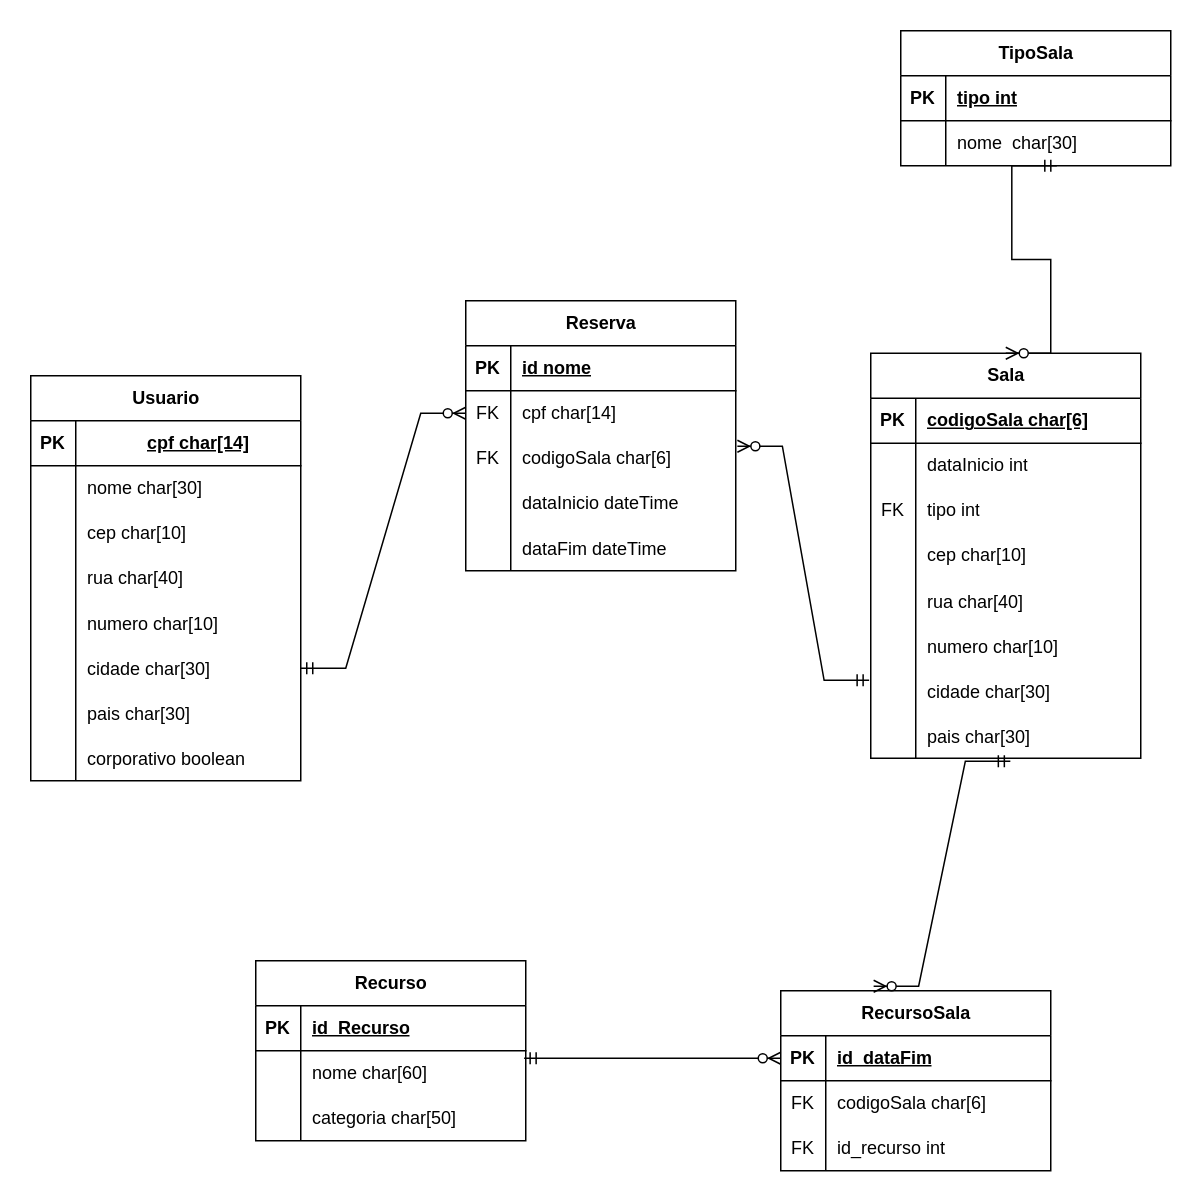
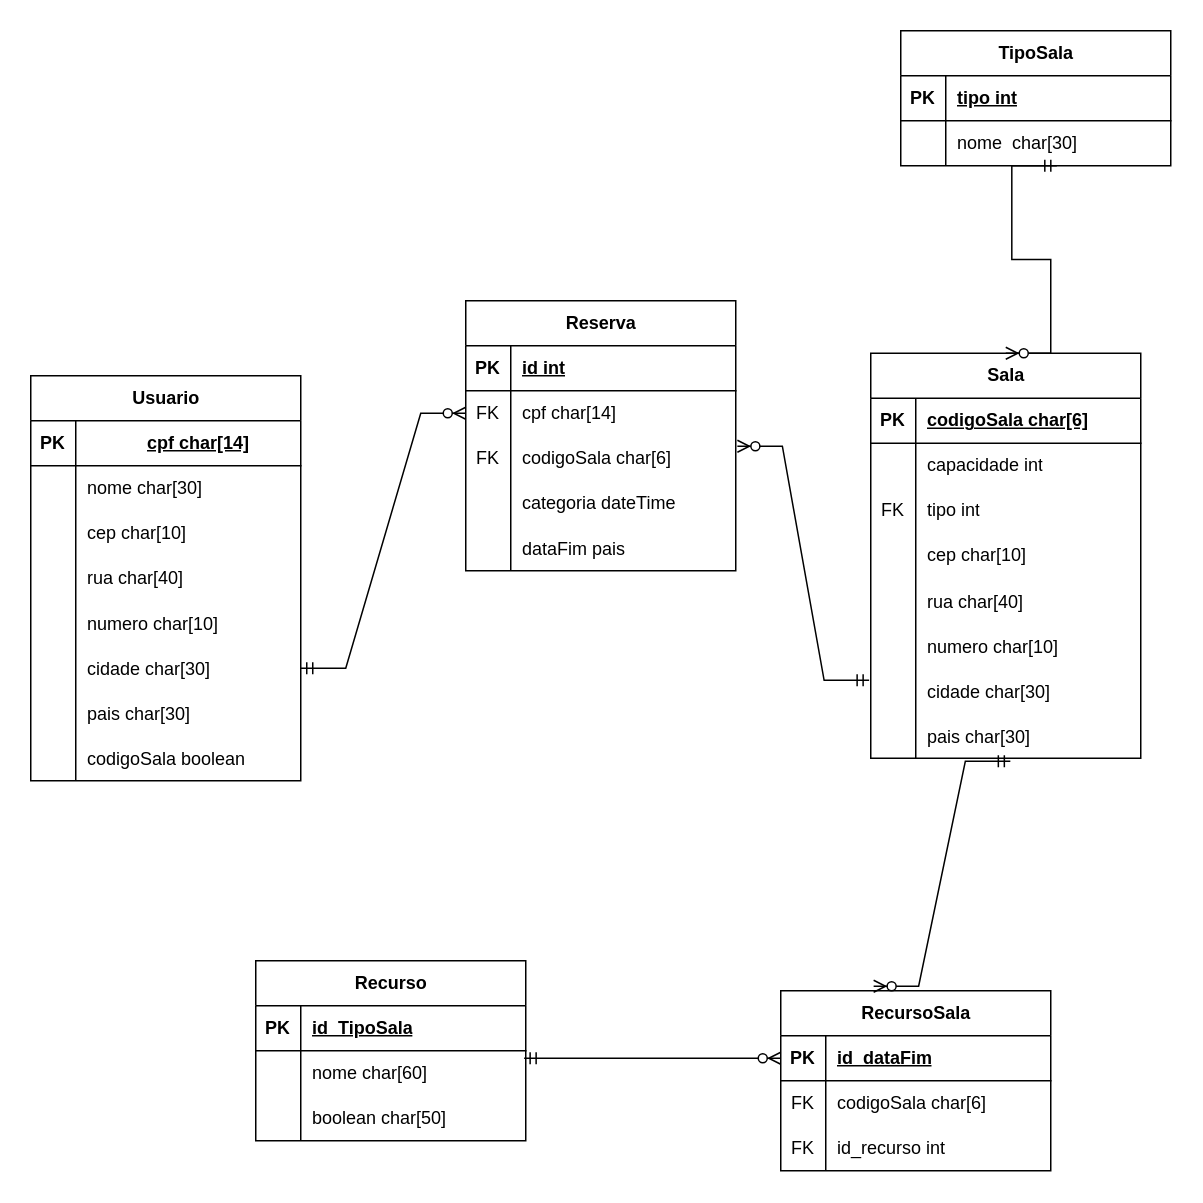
(553, 368) -> (546, 368)
(989, 466) -> (991, 466)
(609, 503) -> (606, 503)
(596, 549) -> (575, 549)
(176, 759) -> (168, 759)
(361, 1028) -> (361, 1028)
(399, 1118) -> (389, 1118)
